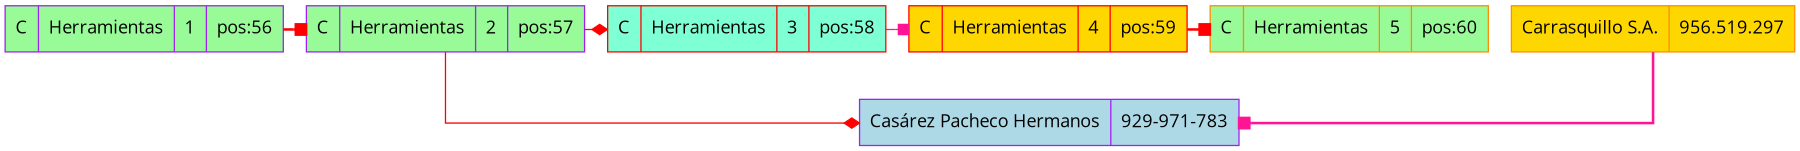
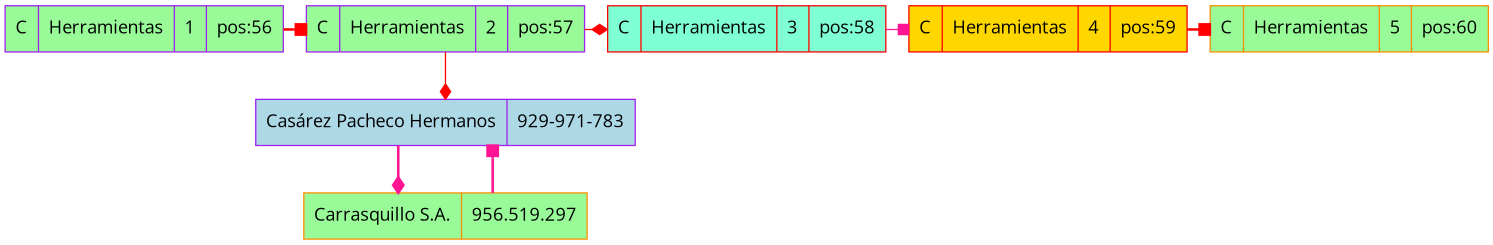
(1653, 29) -> (445, 216)
none -> (398, 161)
